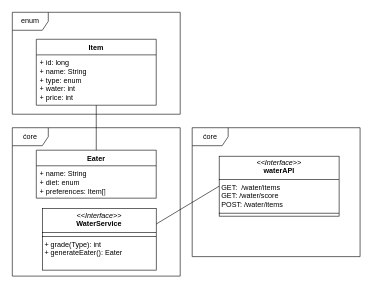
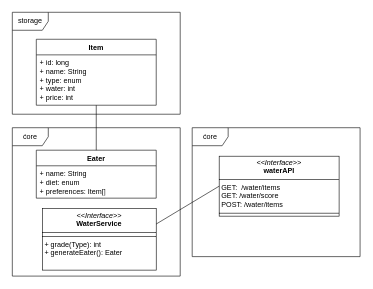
(30, 21) -> (30, 21)
